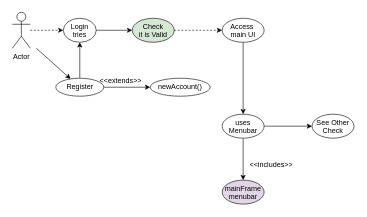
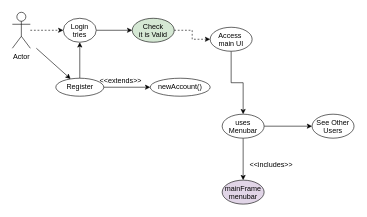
(243, 30) -> (231, 39)
(333, 127) -> (333, 127)
